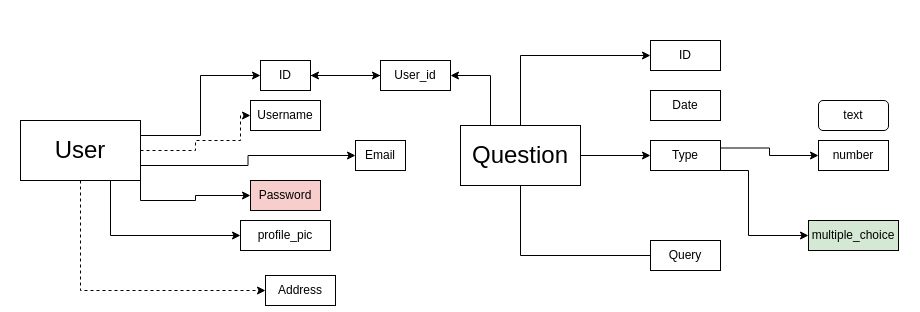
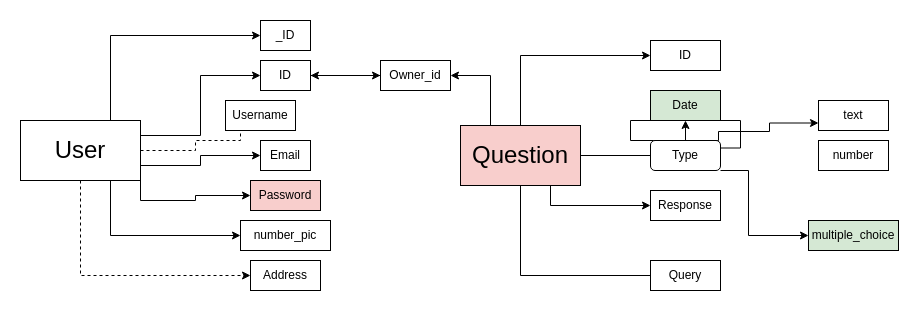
none -> (140, 36)
none -> (286, 36)
(416, 76) -> (416, 76)
(686, 106) -> (686, 106)
(286, 116) -> (261, 116)
(854, 116) -> (854, 116)
none -> (764, 132)
(381, 156) -> (286, 156)
(521, 156) -> (521, 156)
(642, 156) -> (644, 156)
(686, 156) -> (686, 156)
(771, 156) -> (631, 133)
none -> (587, 206)
none -> (686, 206)
(286, 236) -> (286, 236)
(686, 256) -> (686, 276)
(301, 291) -> (286, 276)
